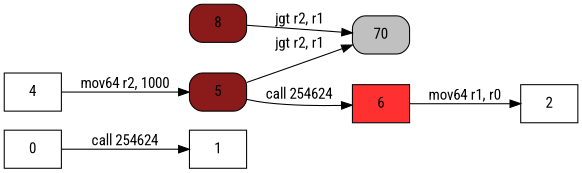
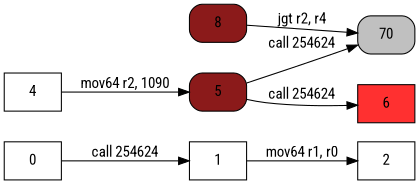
(300, 20) -> (302, 20)
(300, 44) -> (302, 44)
(125, 84) -> (125, 84)
(460, 104) -> (297, 161)
